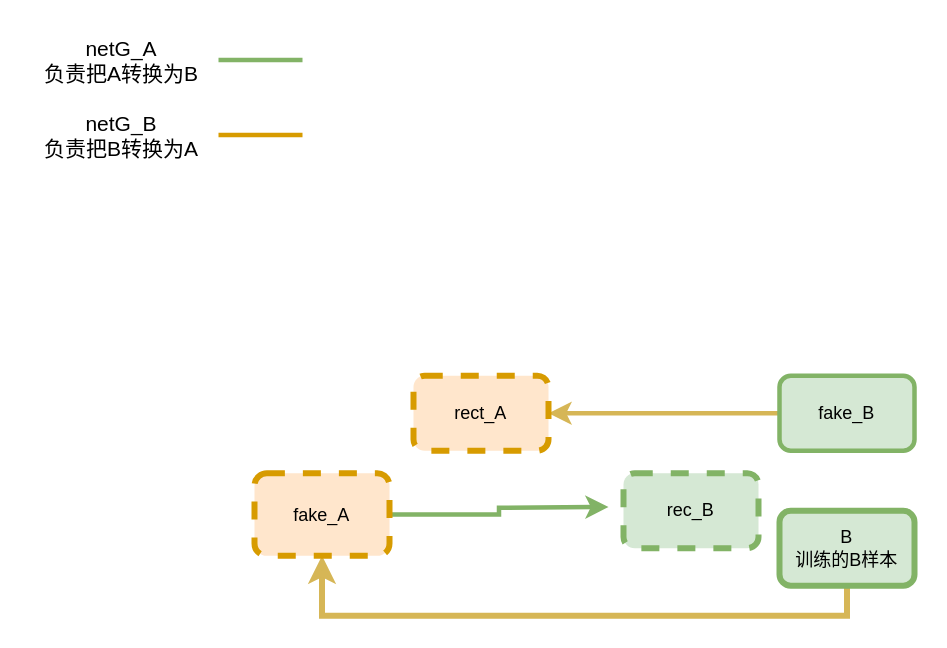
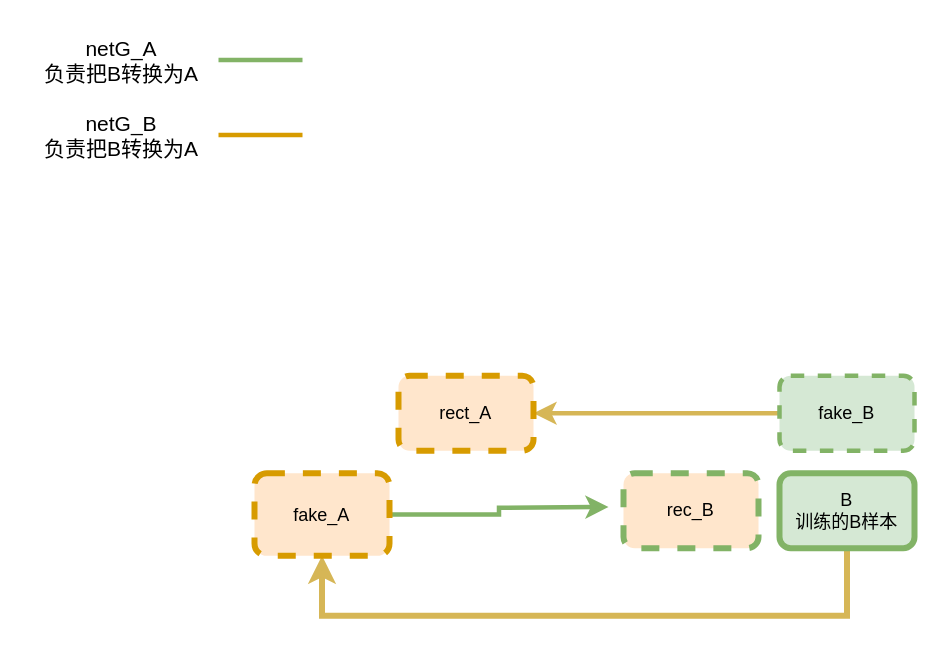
(122, 61) -> (122, 61)
(481, 413) -> (466, 413)
(847, 413) -> (847, 413)
(691, 511) -> (691, 511)
(847, 548) -> (847, 511)
